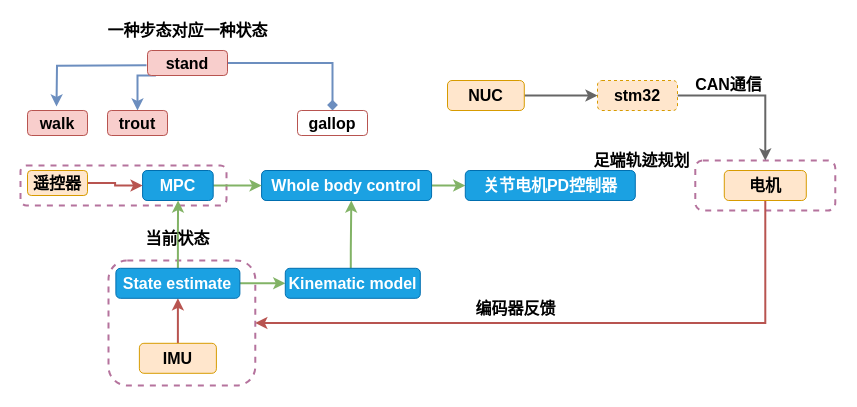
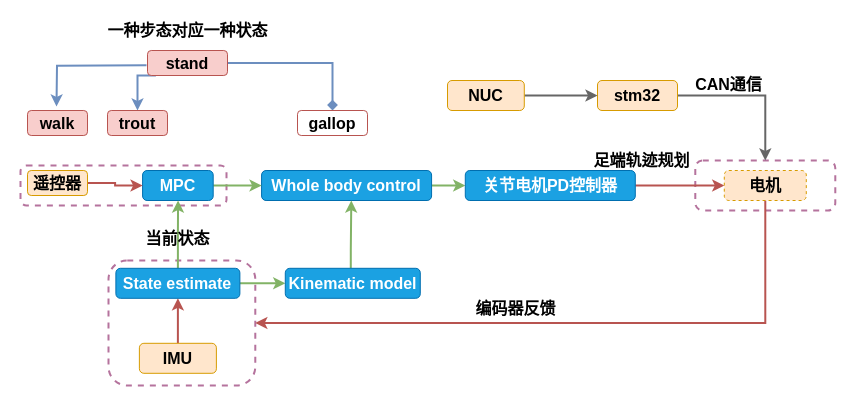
(638, 96) -> (638, 96)
none -> (676, 186)
(765, 186) -> (765, 186)
